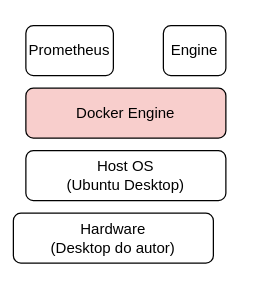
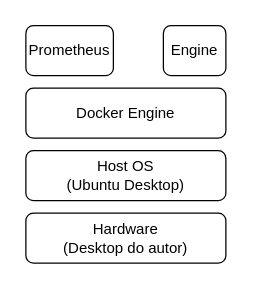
(126, 113) -> (126, 113)
(113, 238) -> (126, 238)
